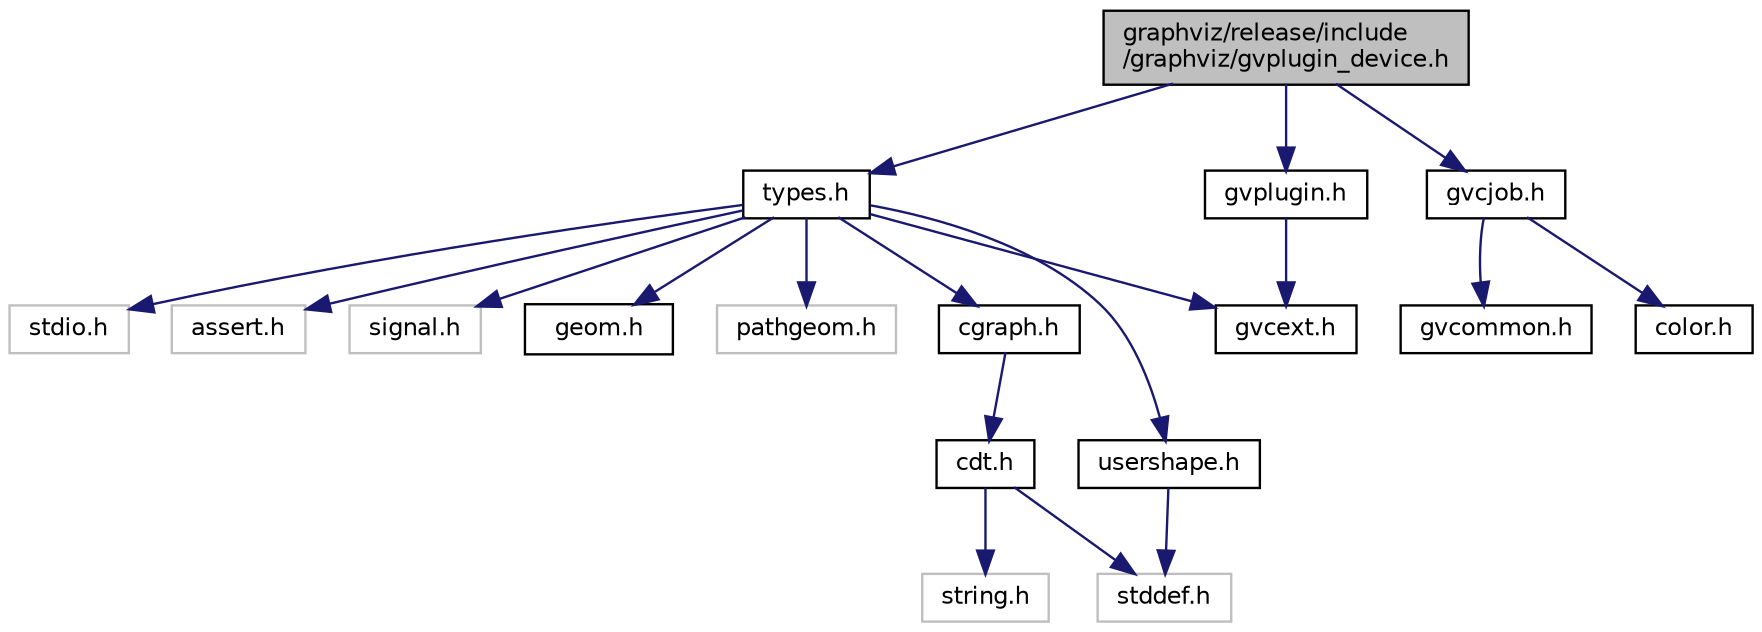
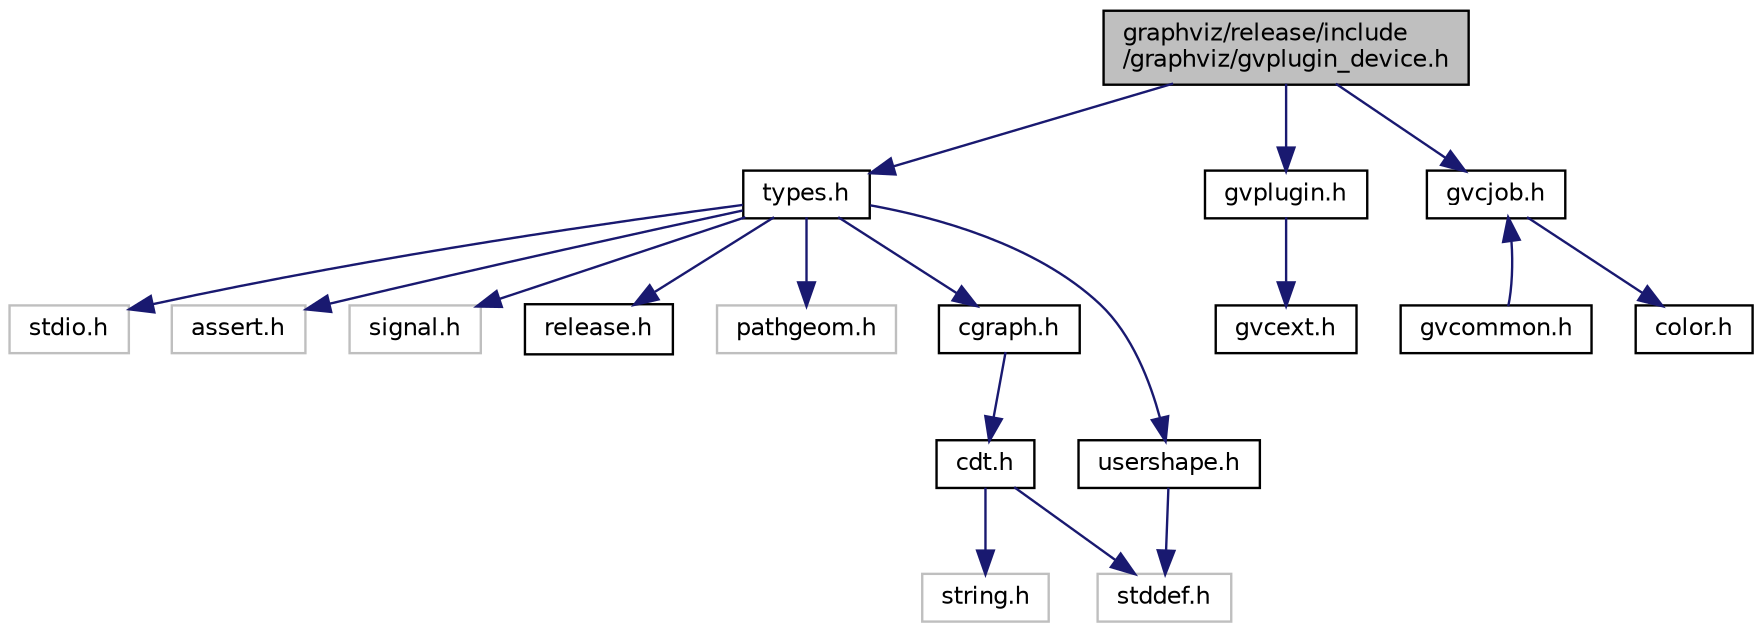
(1480, 250) -> (1512, 274)
(1087, 273) -> none
(599, 329) -> (599, 329)
